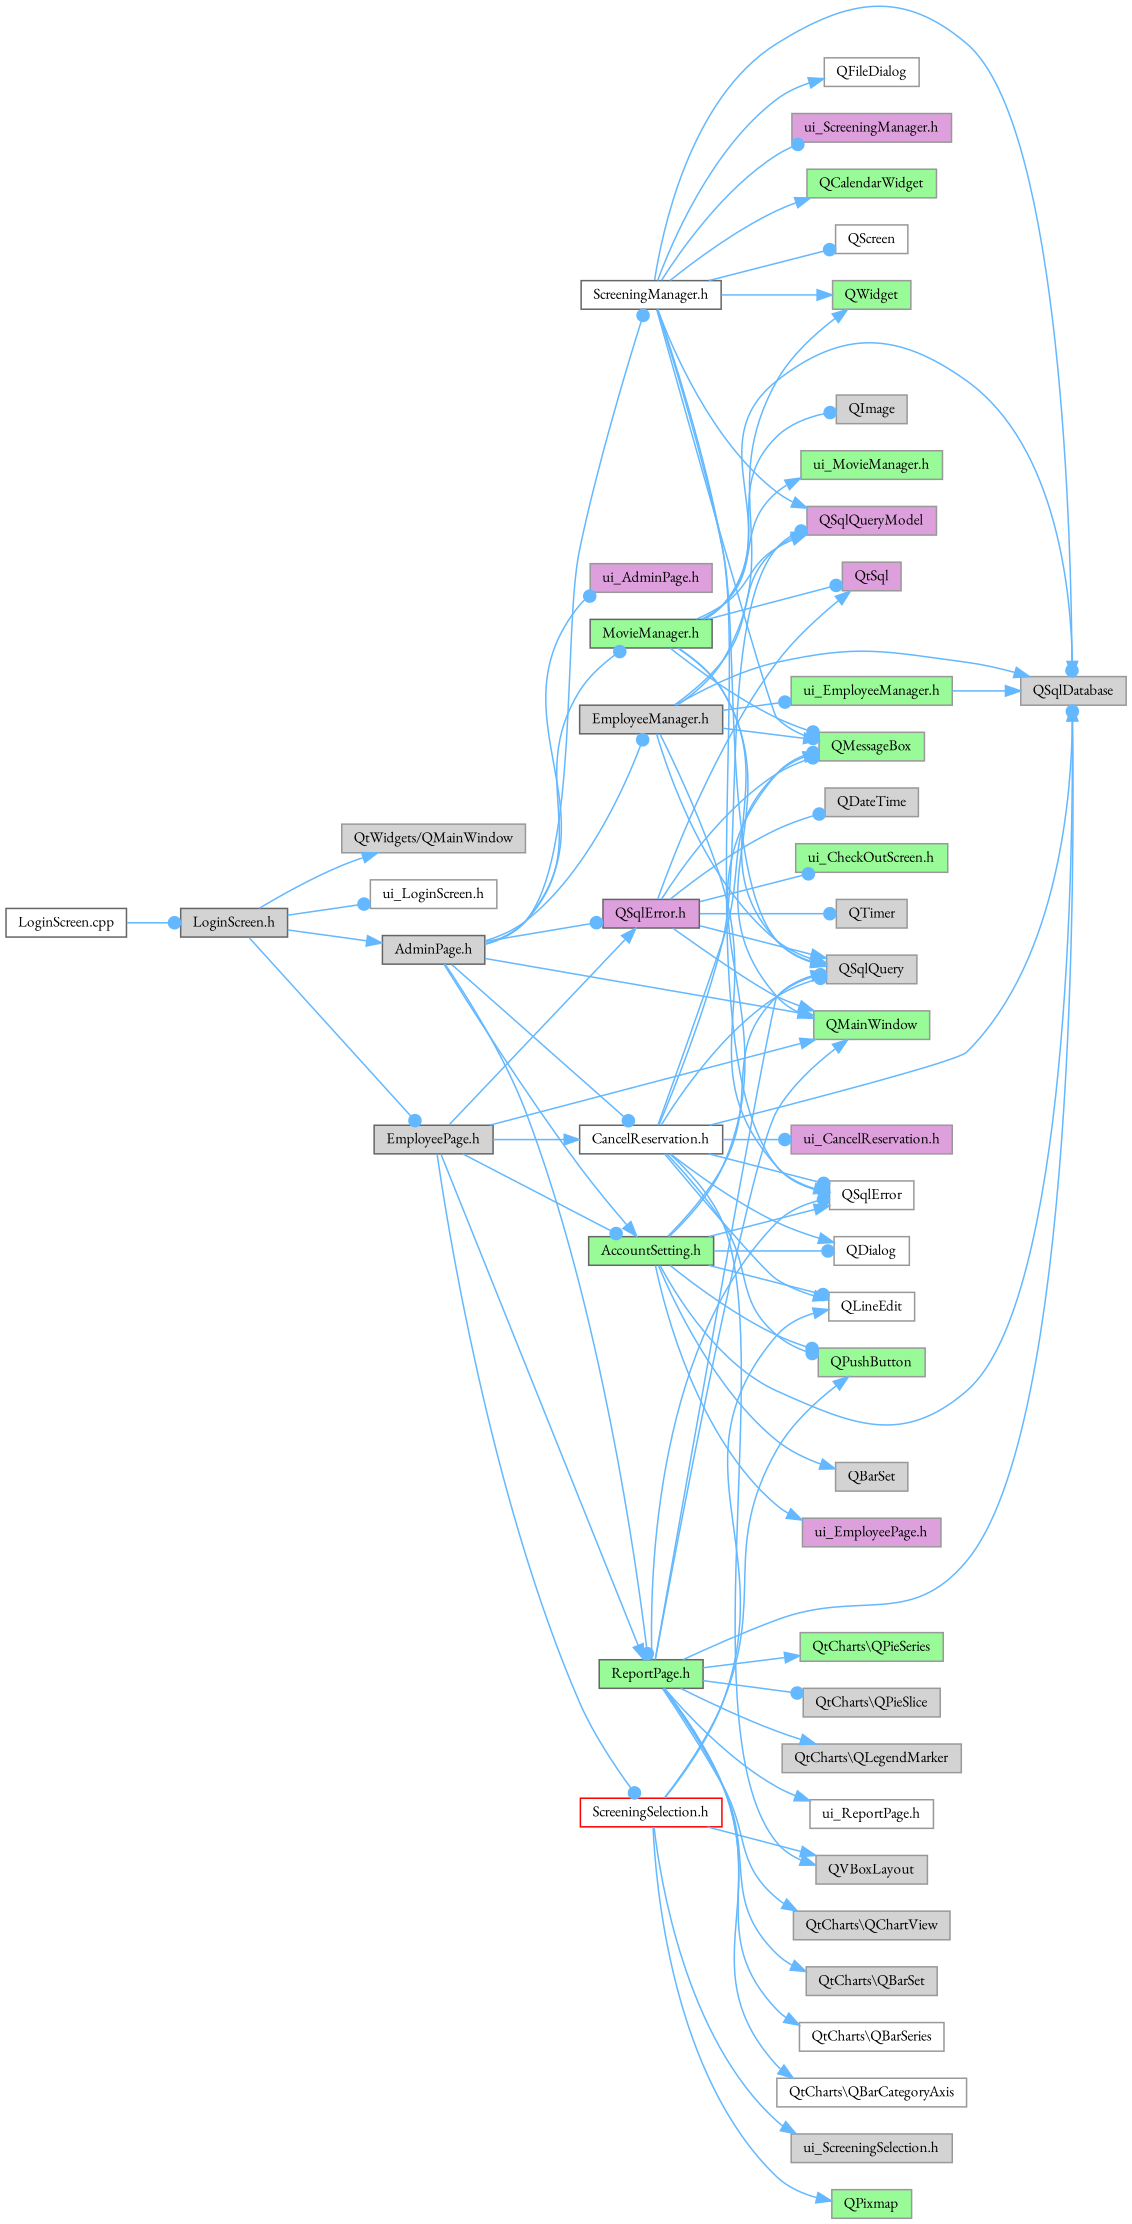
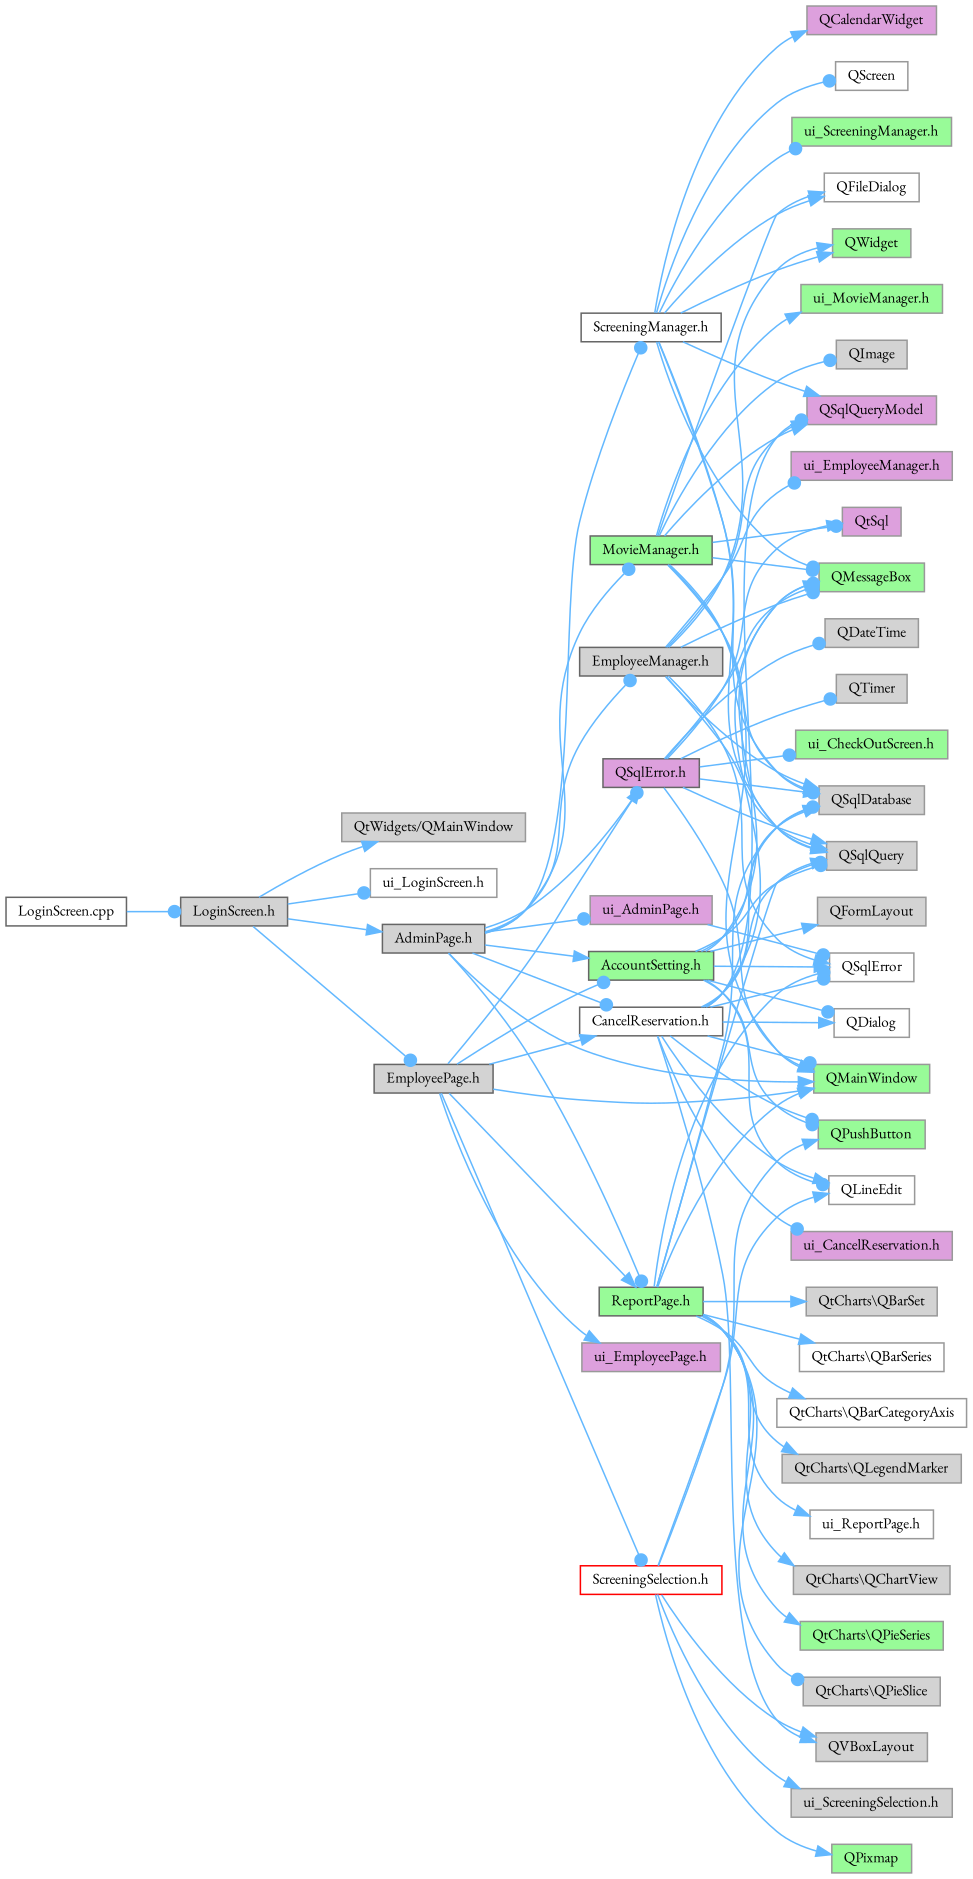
(872, 128) -> (872, 132)
(872, 184) -> (872, 20)
none -> (726, 348)
(872, 691) -> (872, 466)
(979, 691) -> (762, 787)
(763, 733) -> (743, 618)
(728, 762) -> (762, 939)
none -> (760, 1050)
(711, 1420) -> (532, 1278)
(872, 1477) -> (872, 912)
